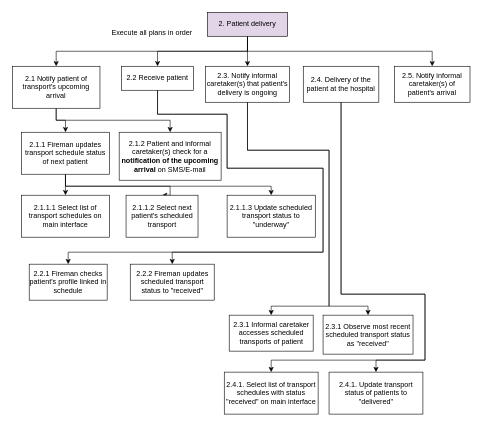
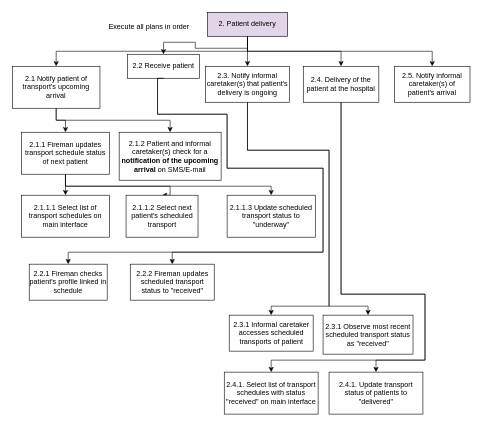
(152, 33) -> (149, 27)
none -> (341, 60)
(158, 78) -> (164, 66)
